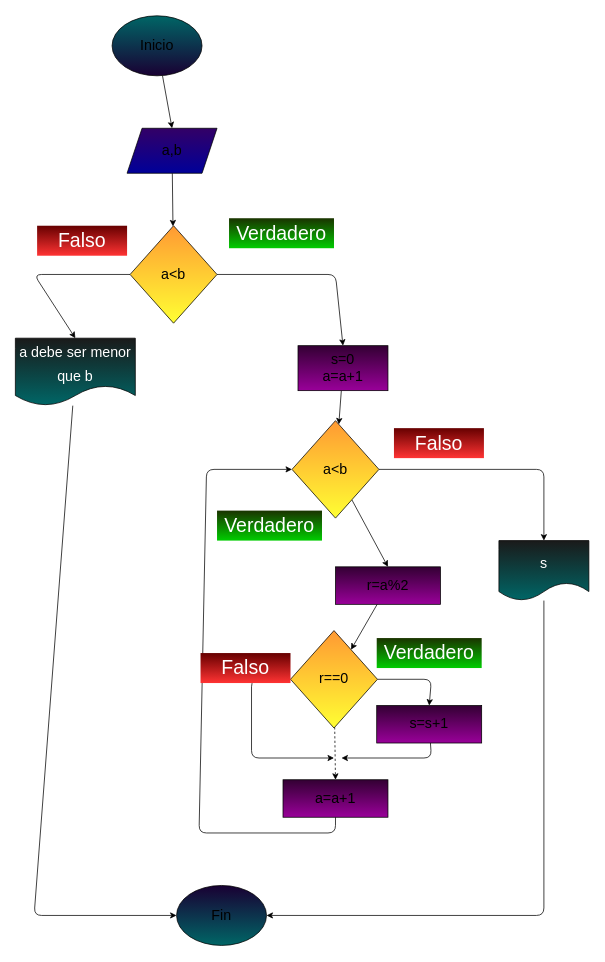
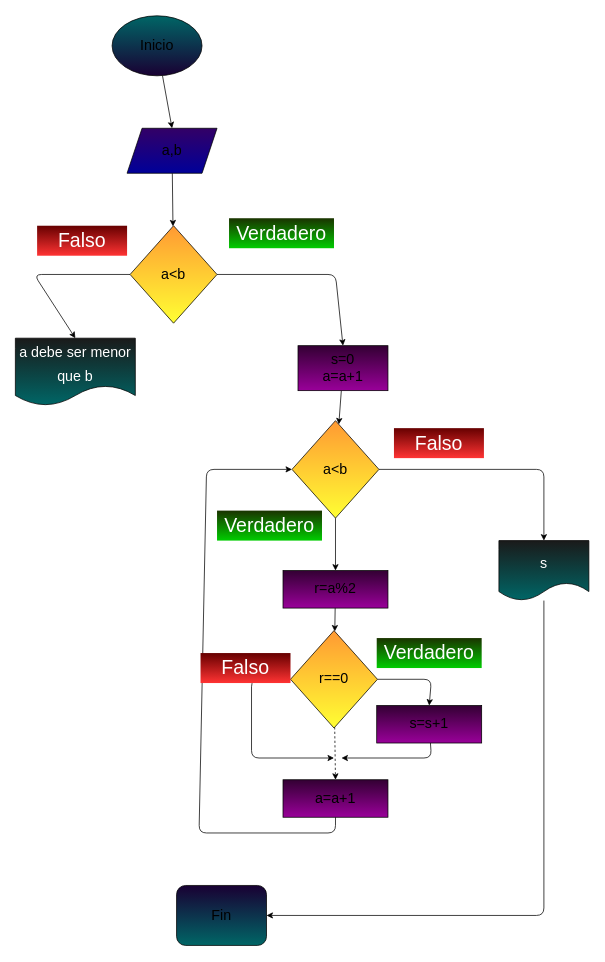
(388, 585) -> (336, 589)
(48, 726) -> none
(222, 915) -> (222, 915)
